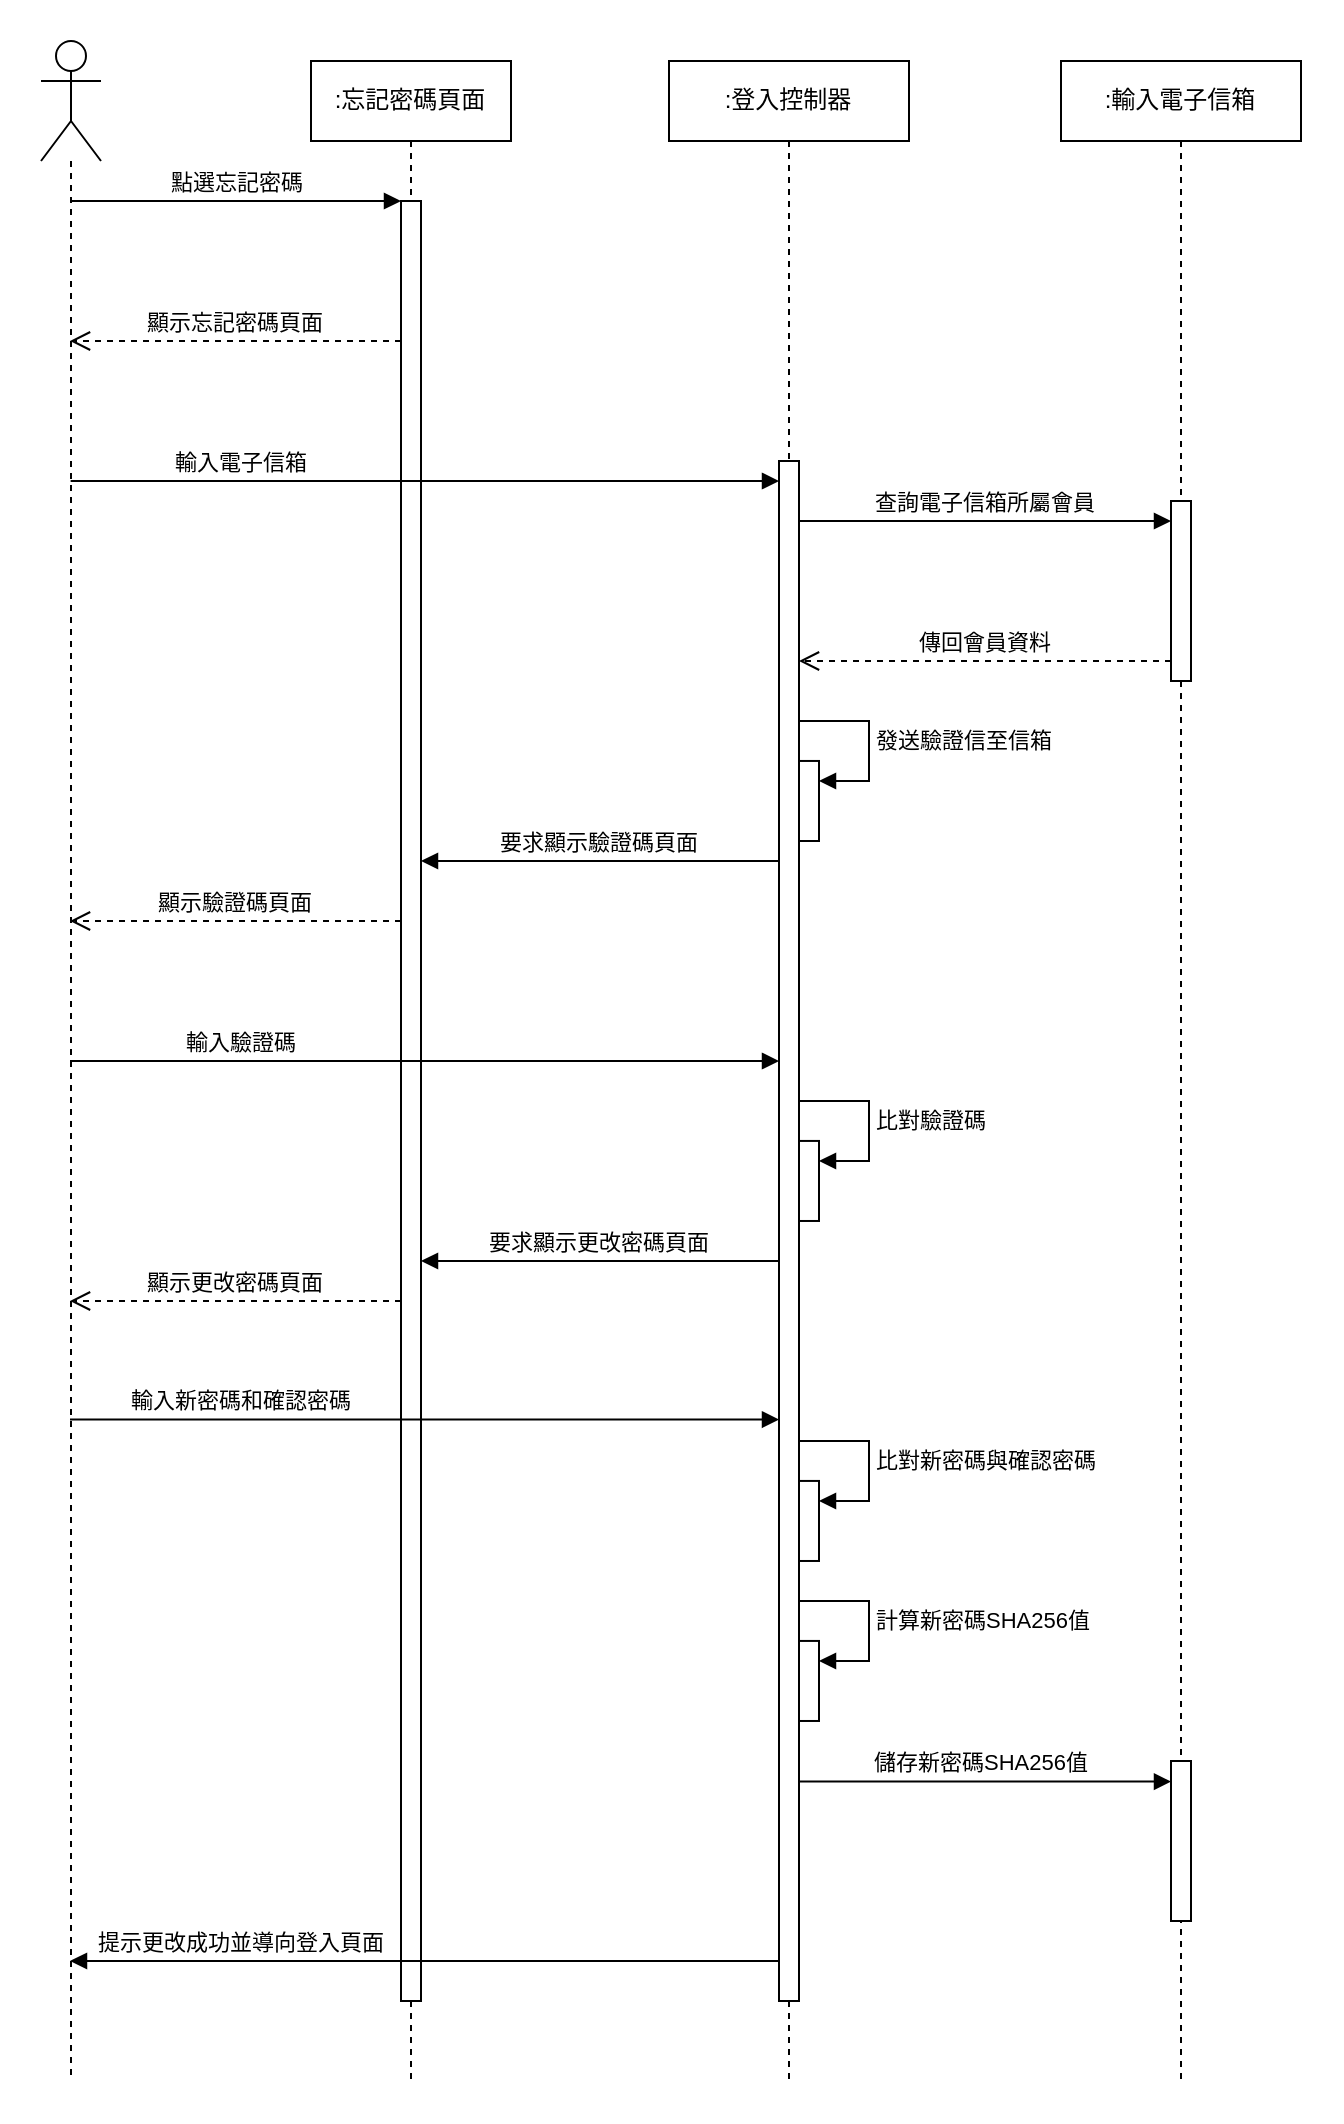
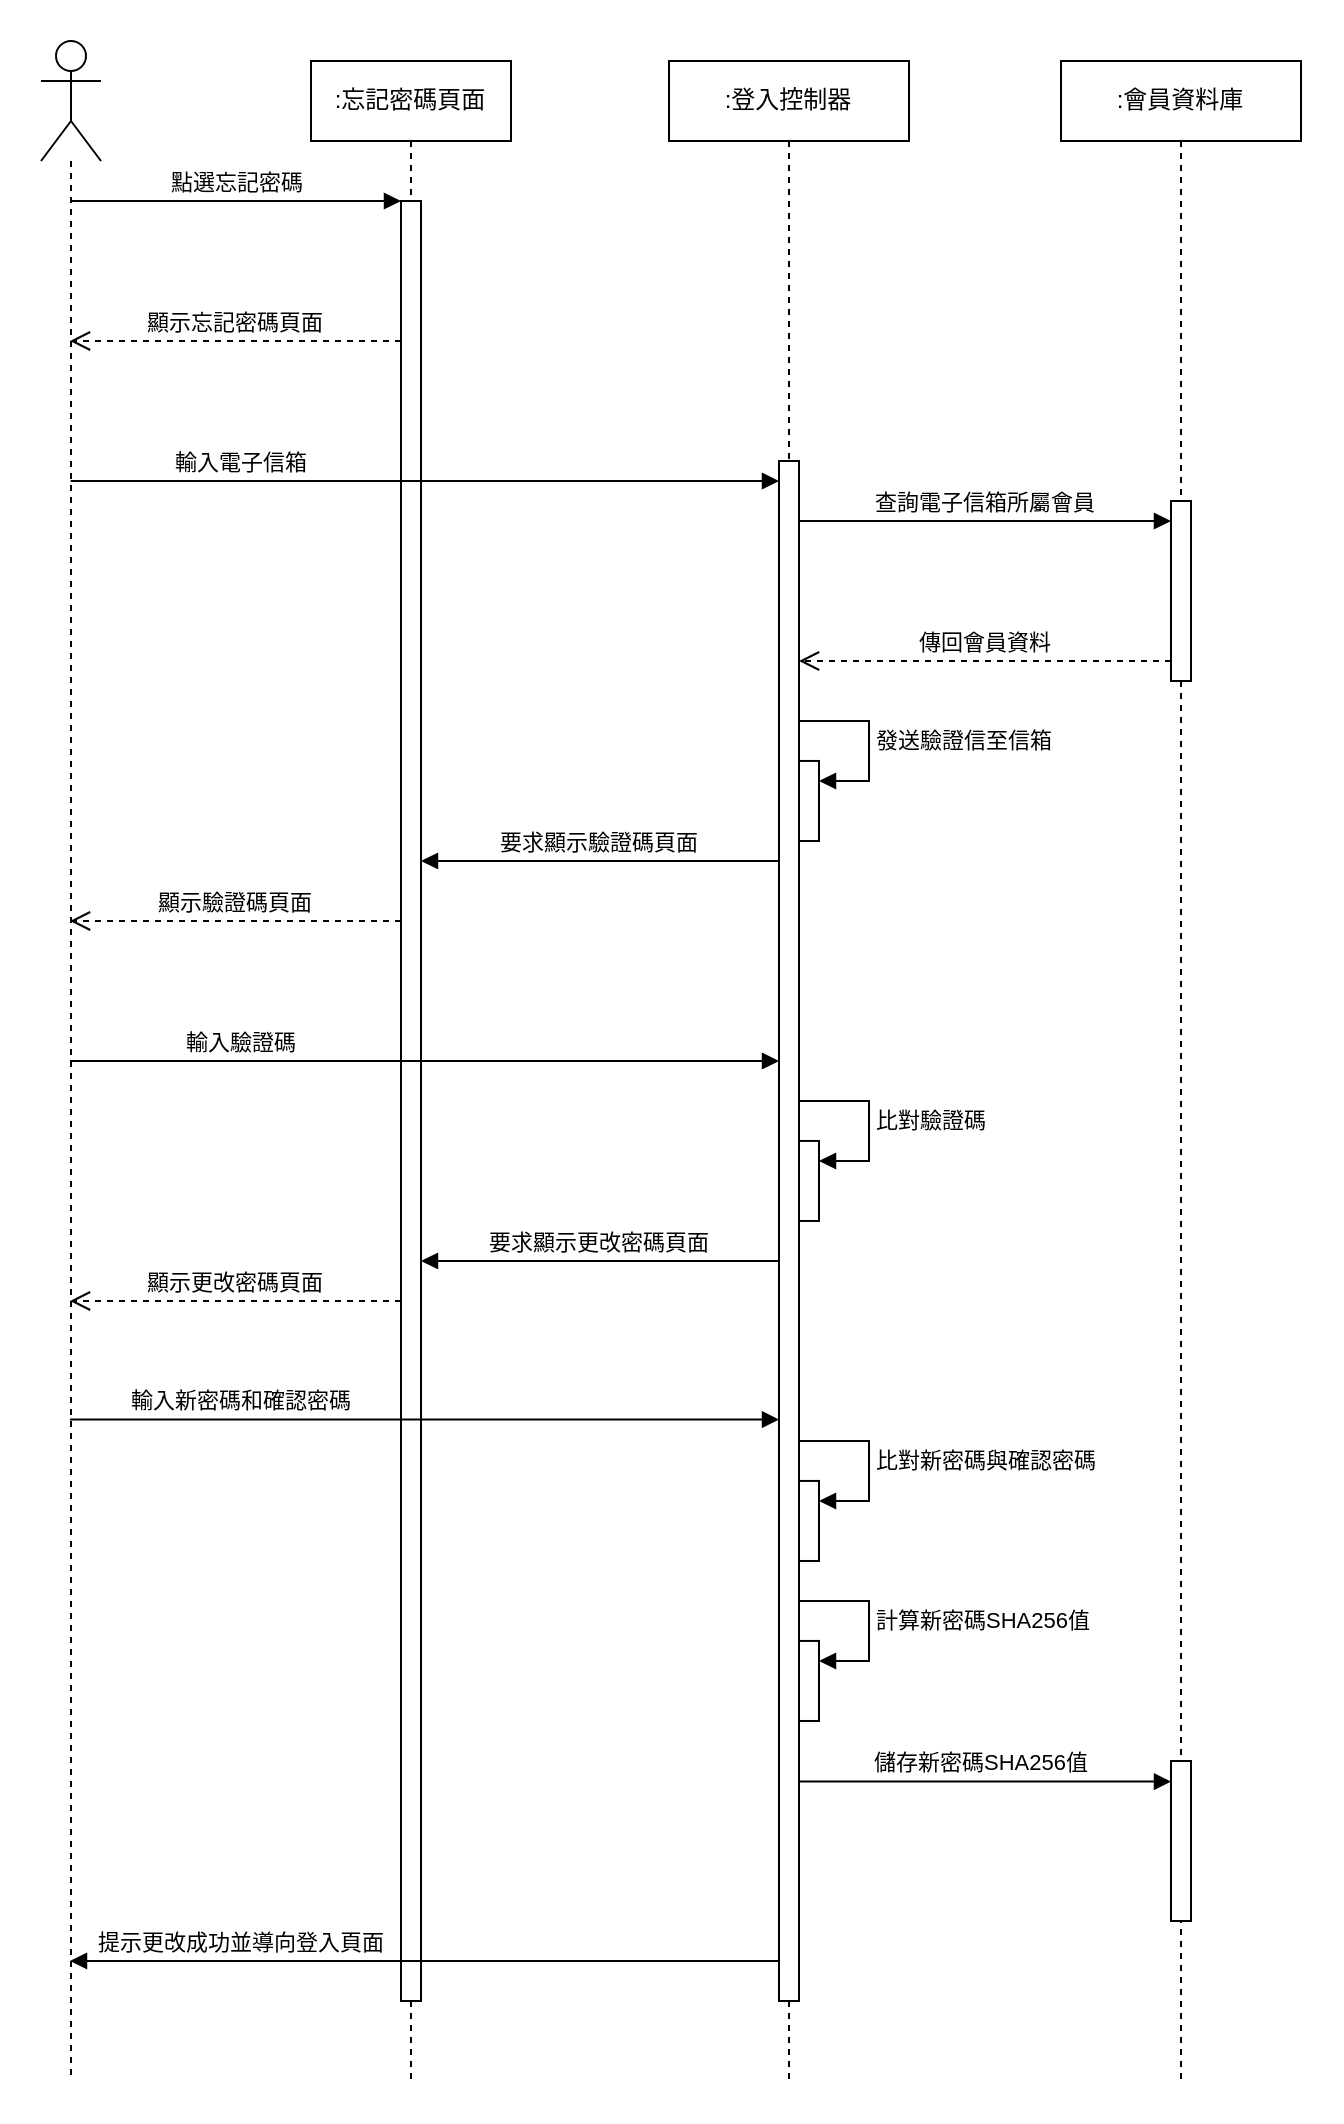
(1181, 101) -> (1181, 101)
